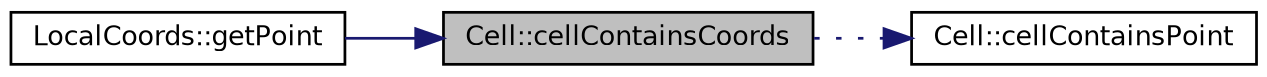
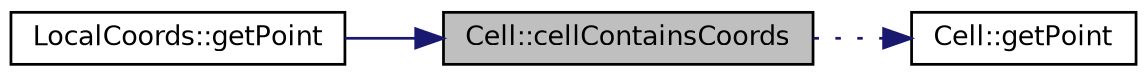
(1084, 38) -> (1024, 38)
